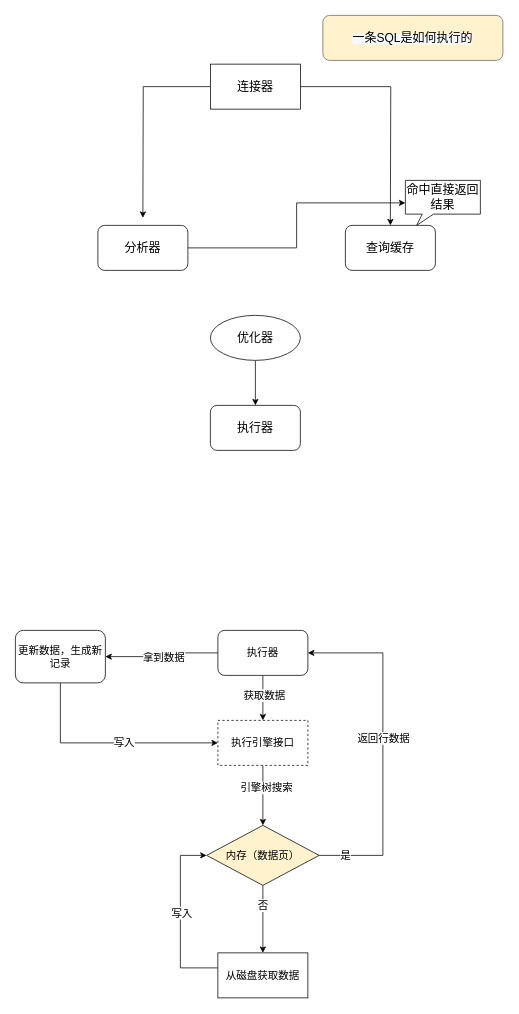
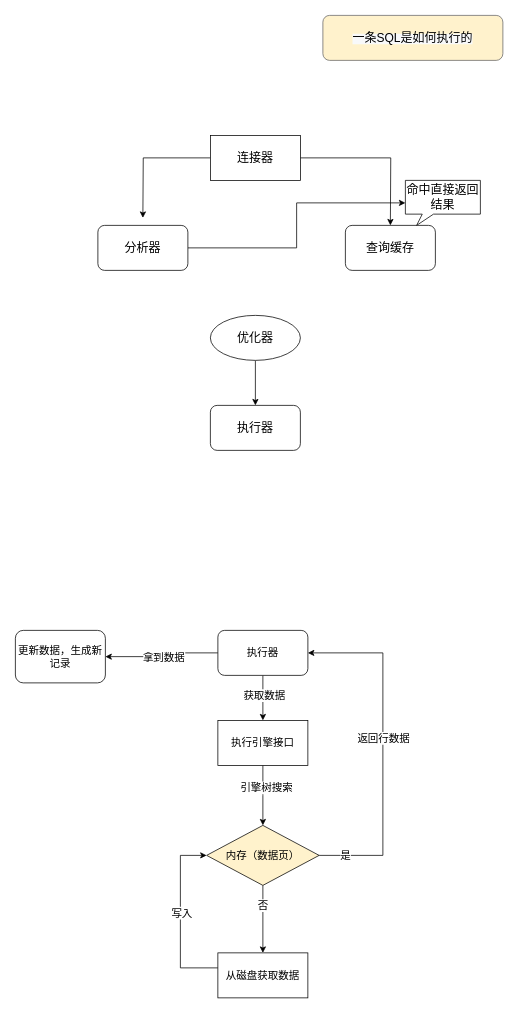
(255, 87) -> (255, 158)
(60, 714) -> none
(263, 743) -> (263, 743)
